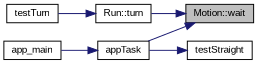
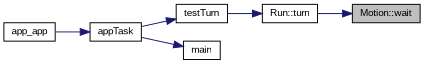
(167, 34) -> (154, 24)
(32, 50) -> (30, 32)
(220, 50) -> (202, 50)
